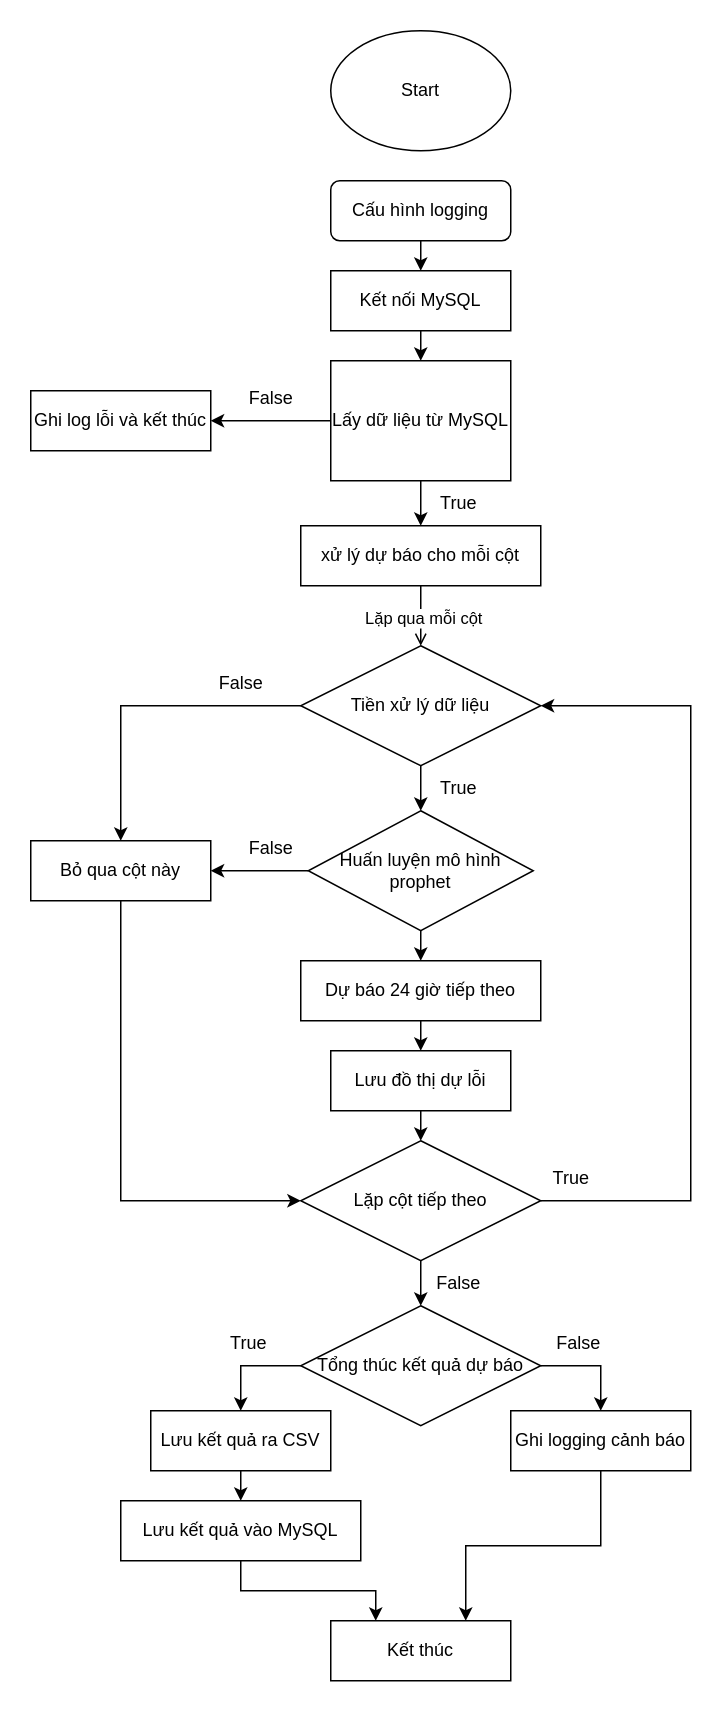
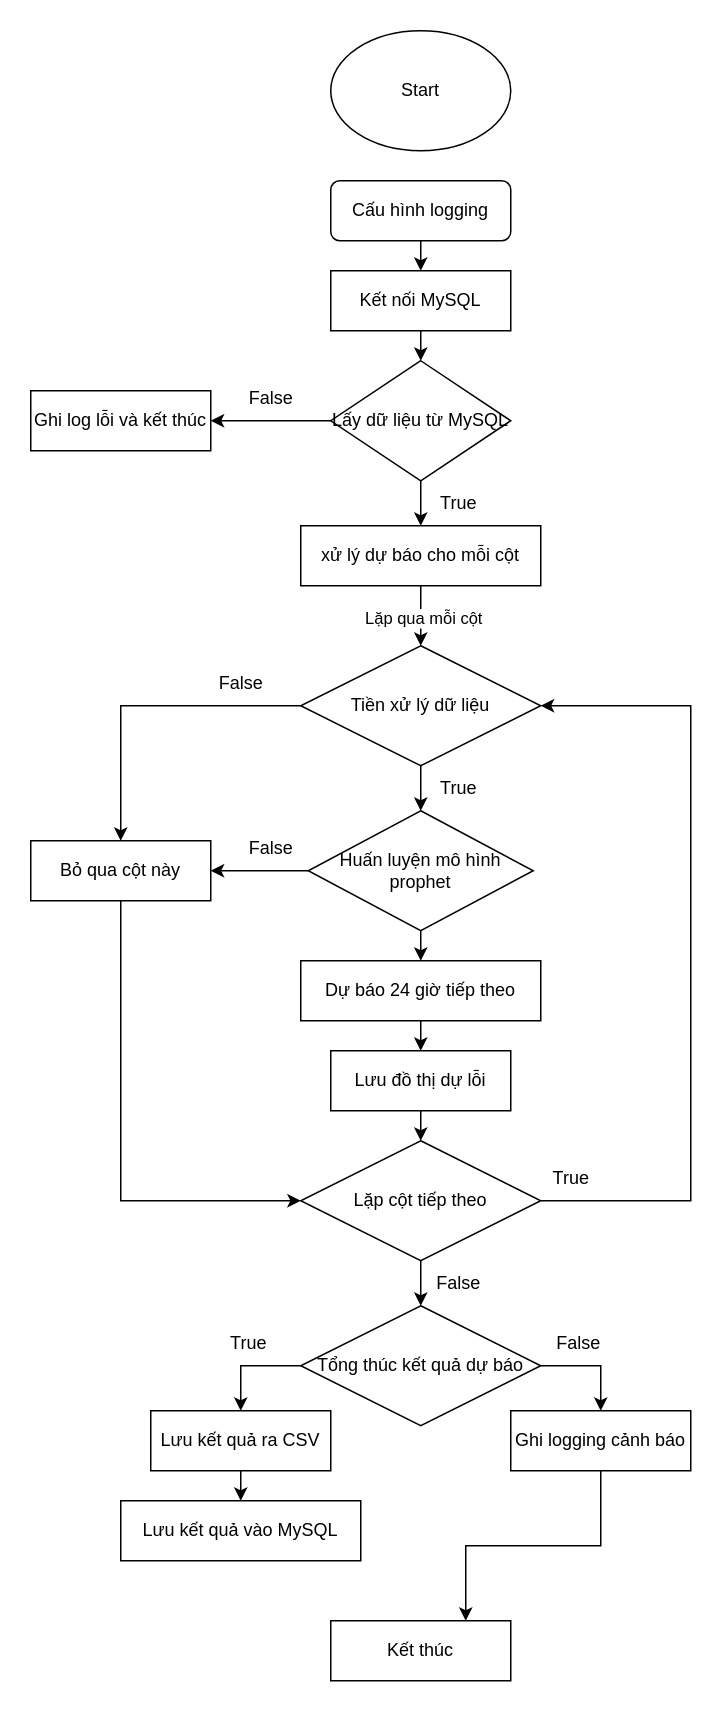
(421, 421) -> (421, 421)
(421, 636) -> (421, 634)
(303, 1591) -> none
